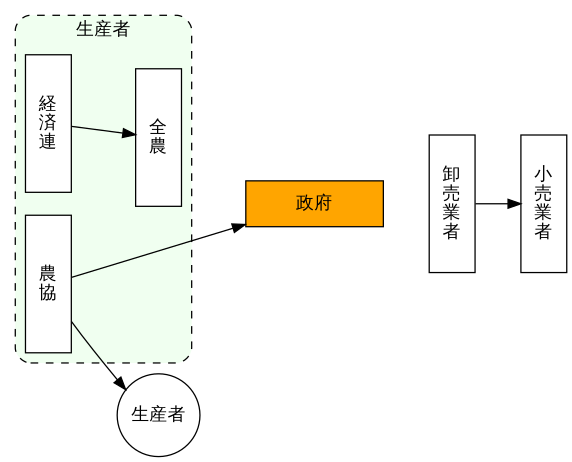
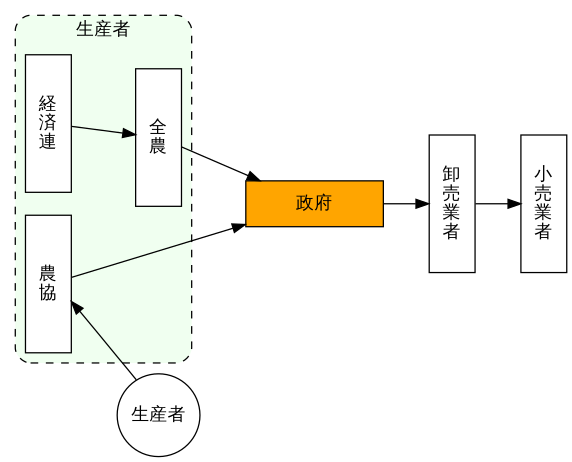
none -> (215, 161)
none -> (400, 204)
(94, 351) -> (108, 346)
